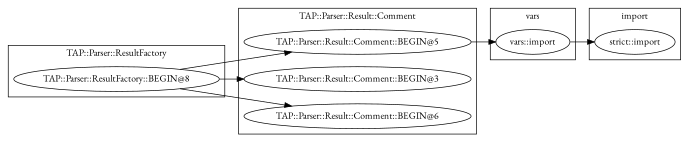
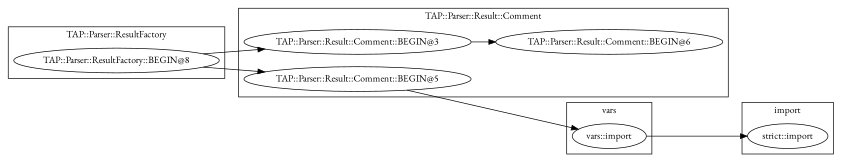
(232, 97) -> (480, 42)
